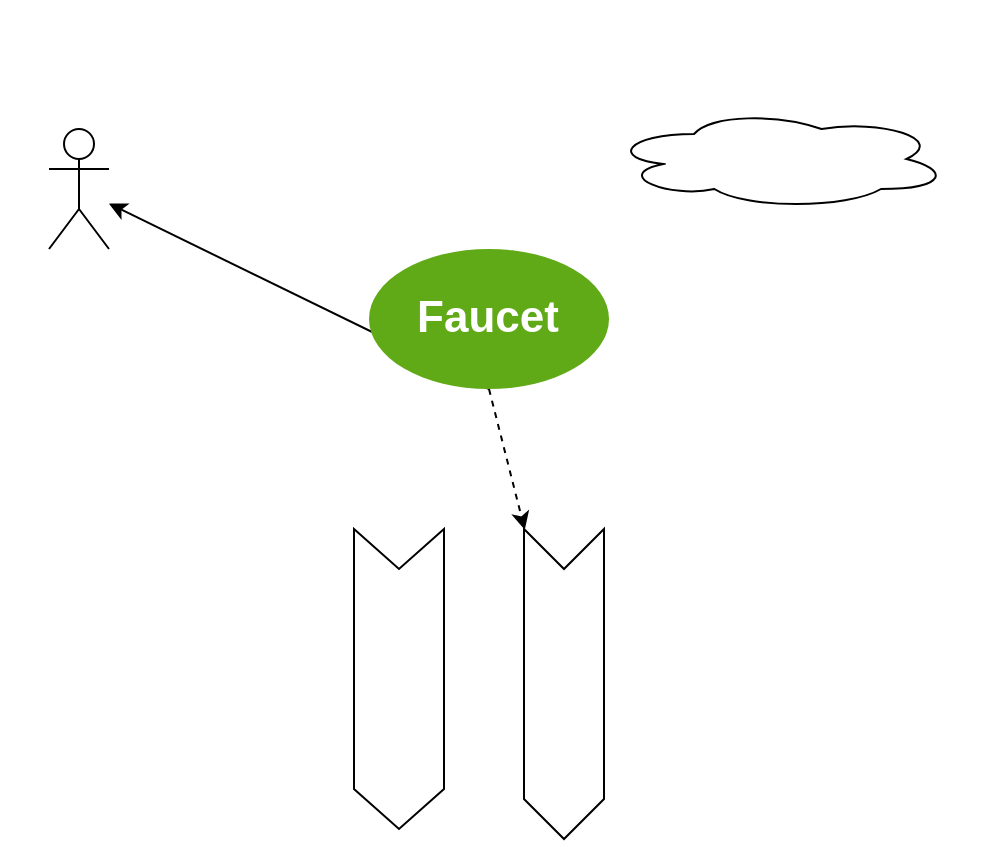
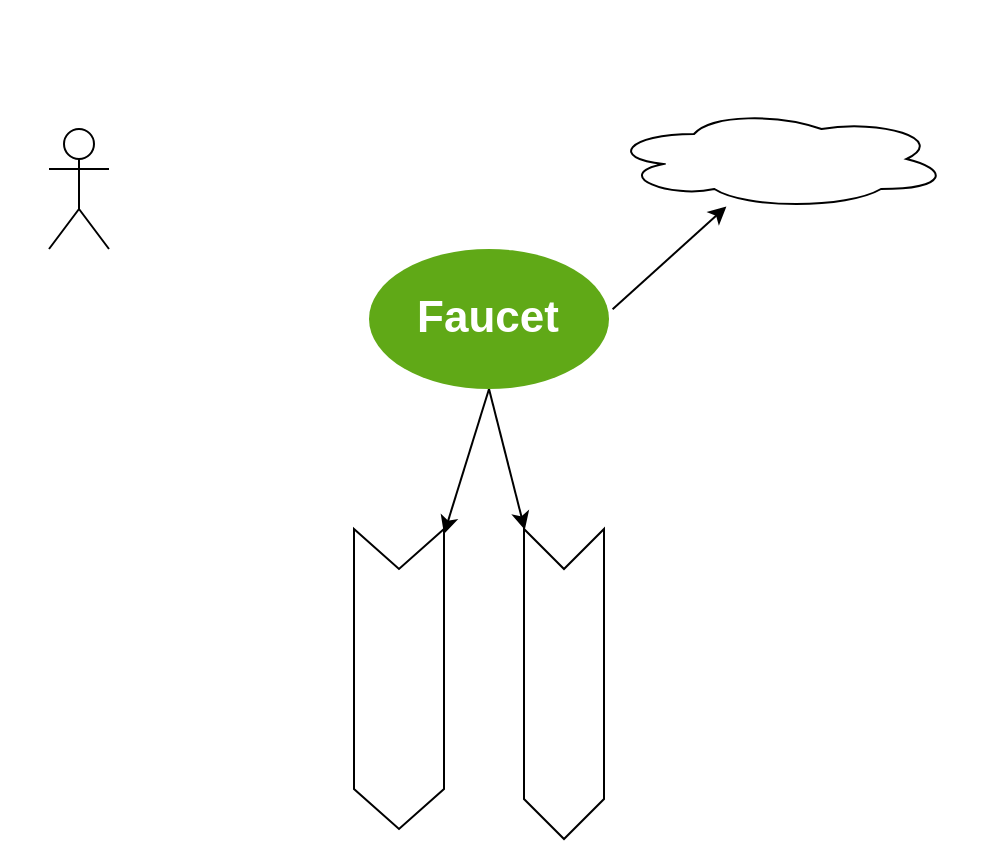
none -> (665, 262)
(246, 271) -> (469, 455)
(506, 456) -> (506, 456)
